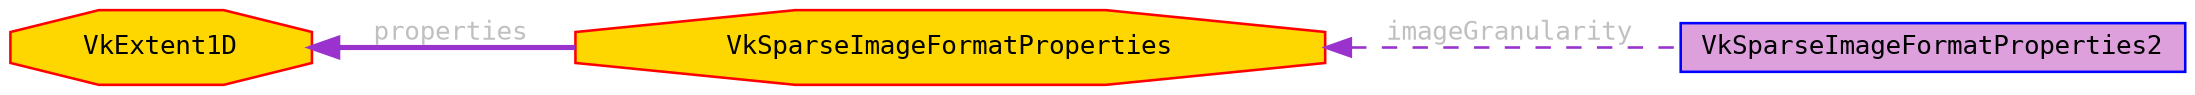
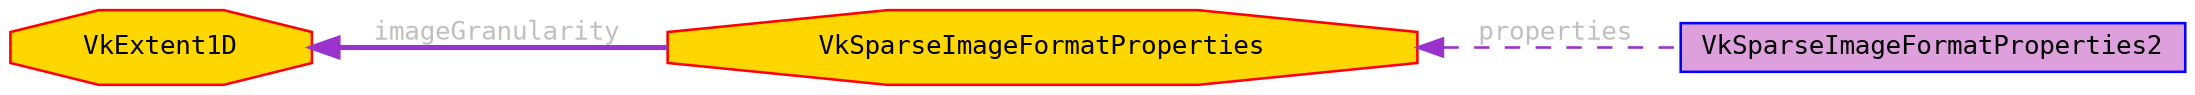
(444, 33) -> (490, 33)
(1503, 33) -> (1549, 33)
